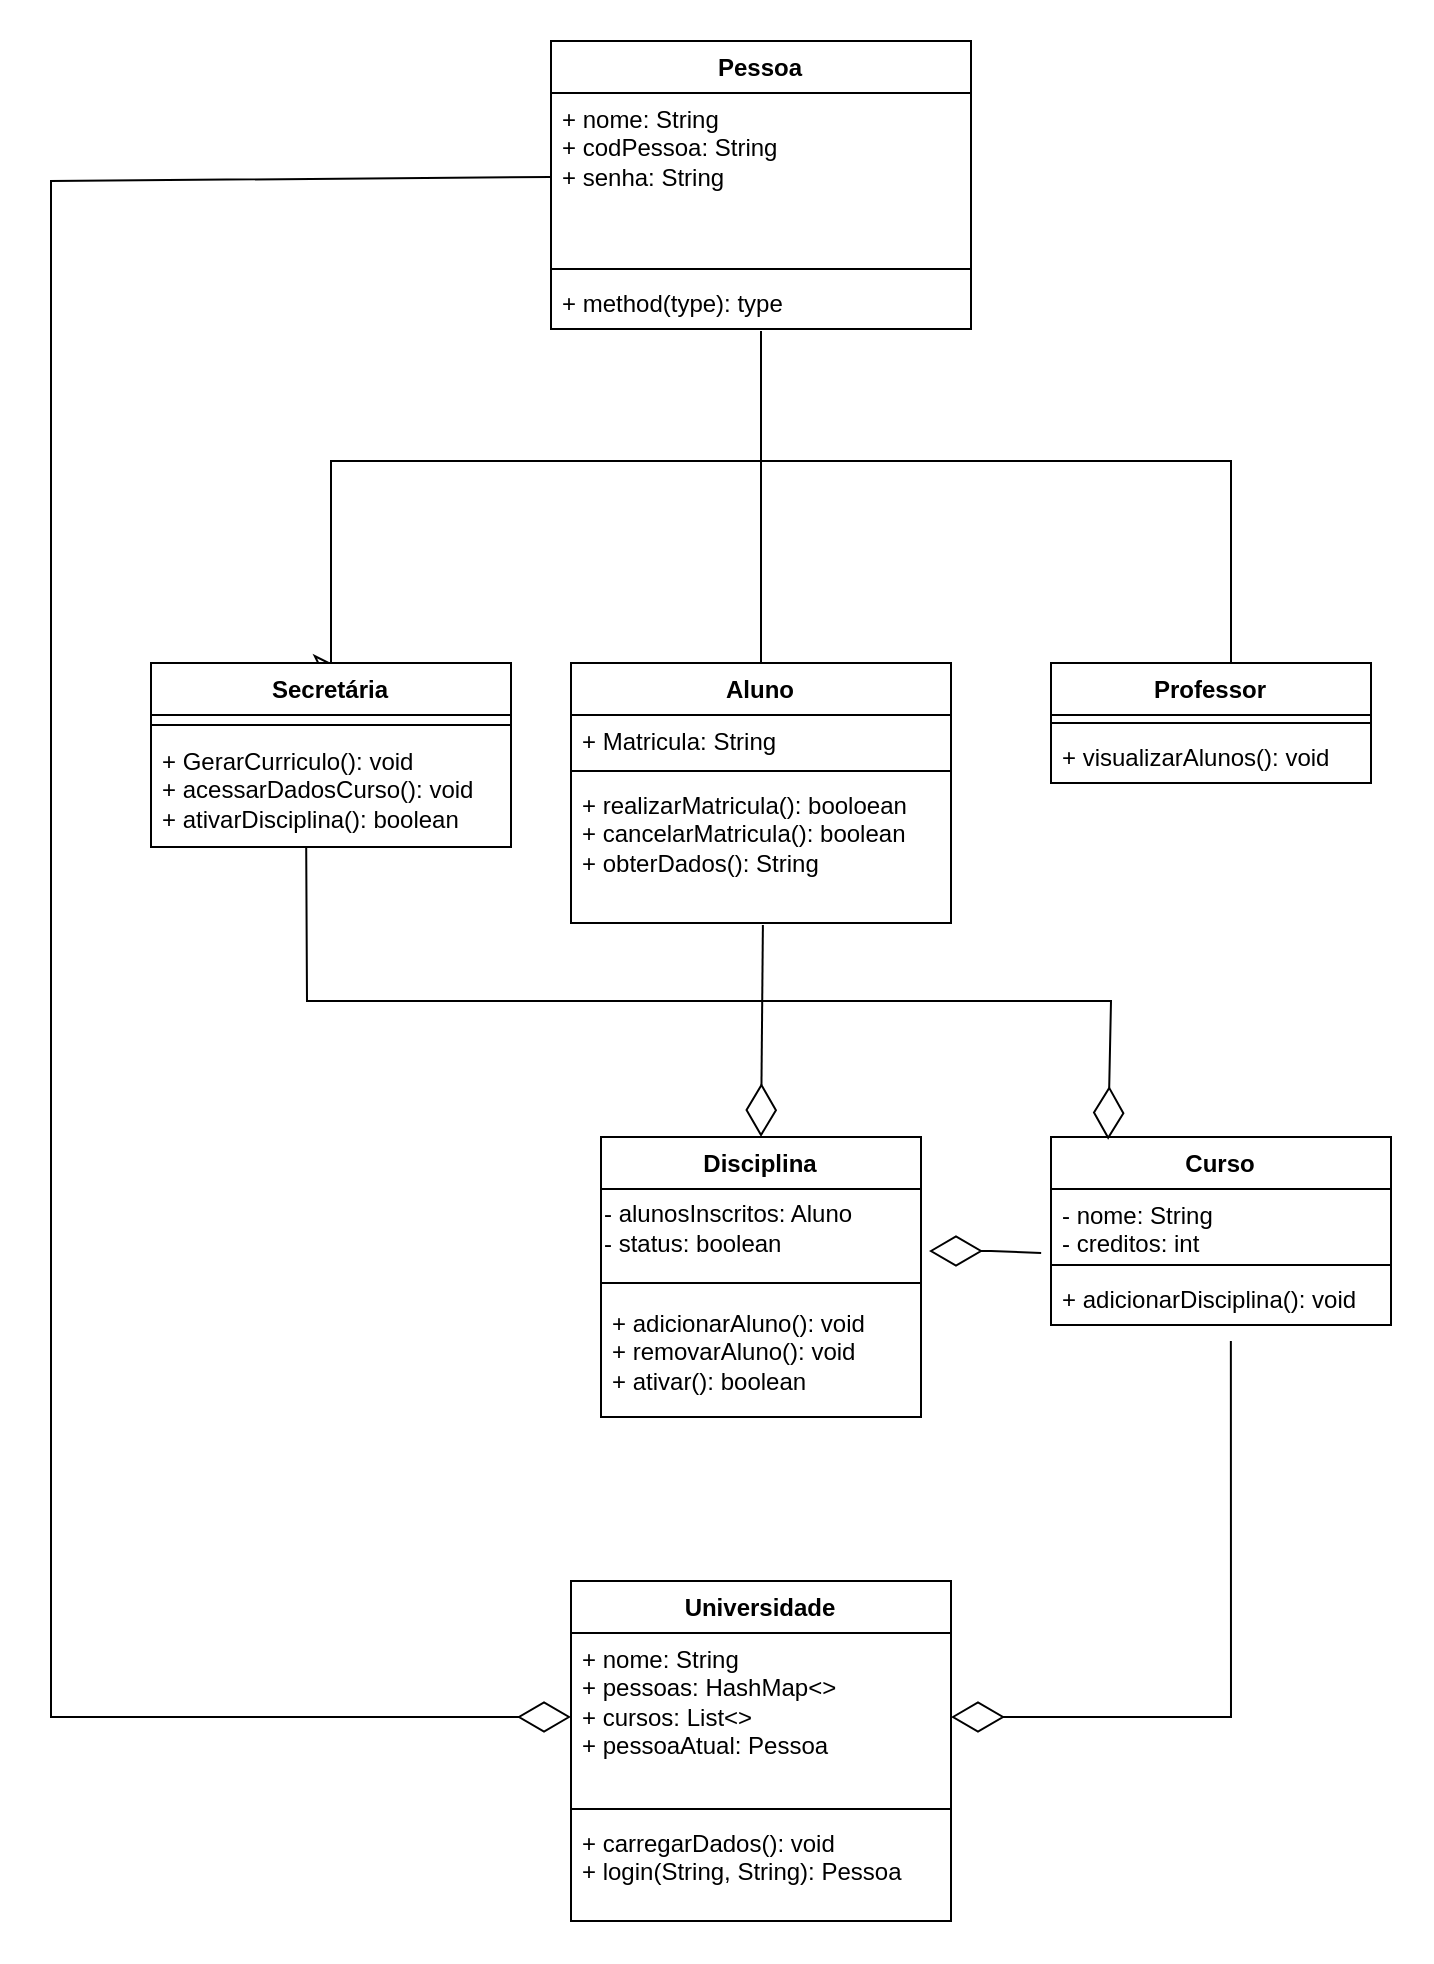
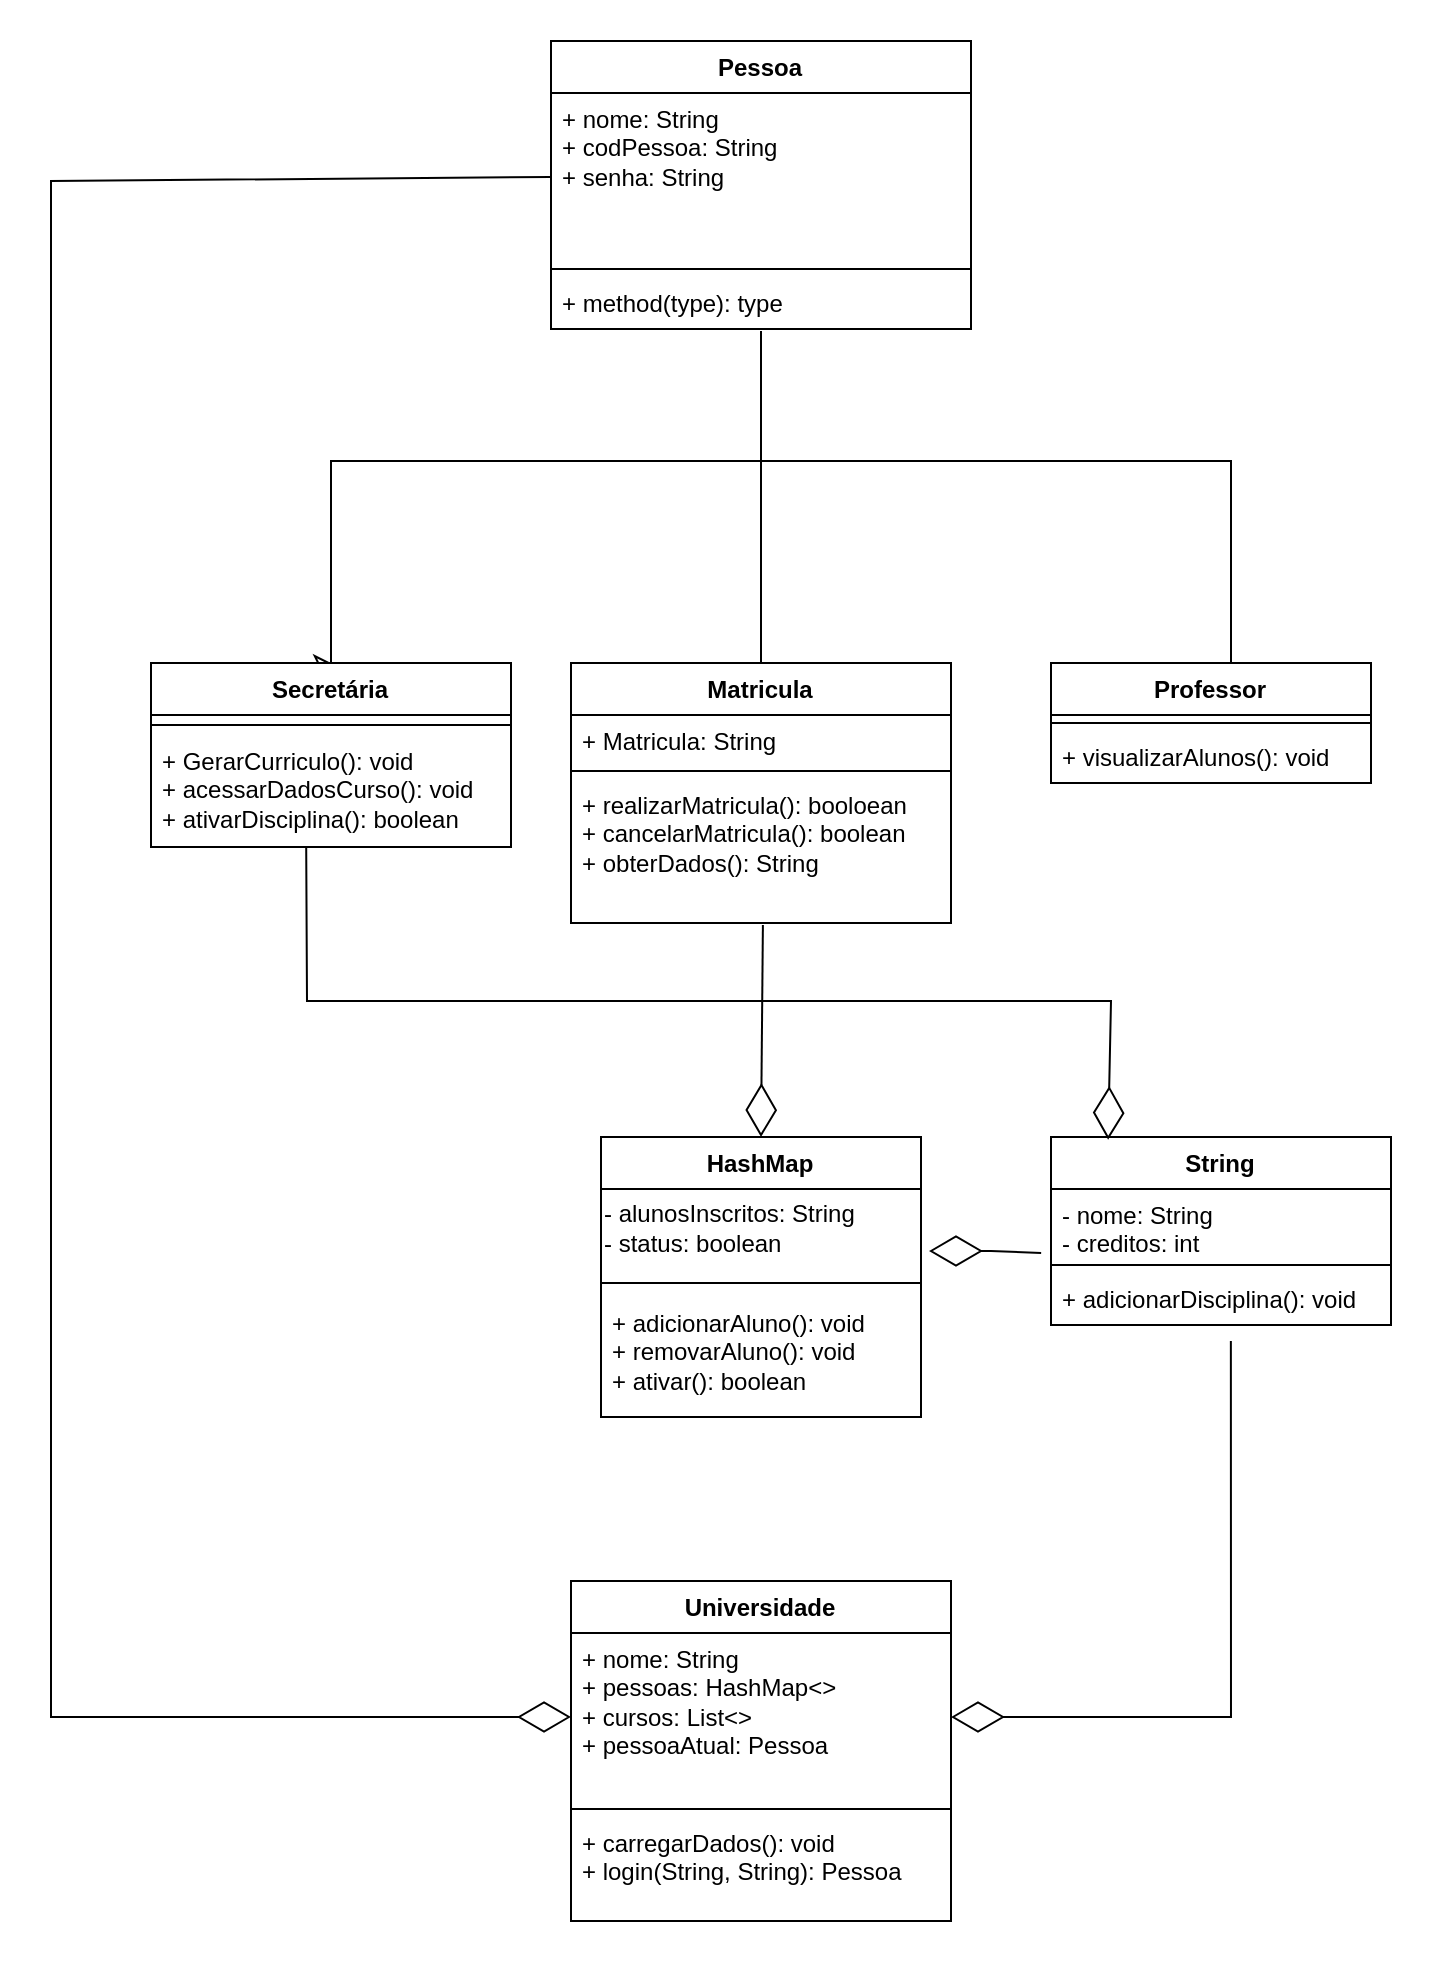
(761, 691) -> (761, 691)
(761, 1165) -> (761, 1165)
(1221, 1165) -> (1221, 1165)
(748, 1229) -> (754, 1229)
